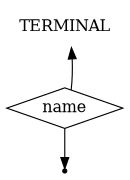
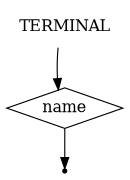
(72, 74) -> (57, 63)
